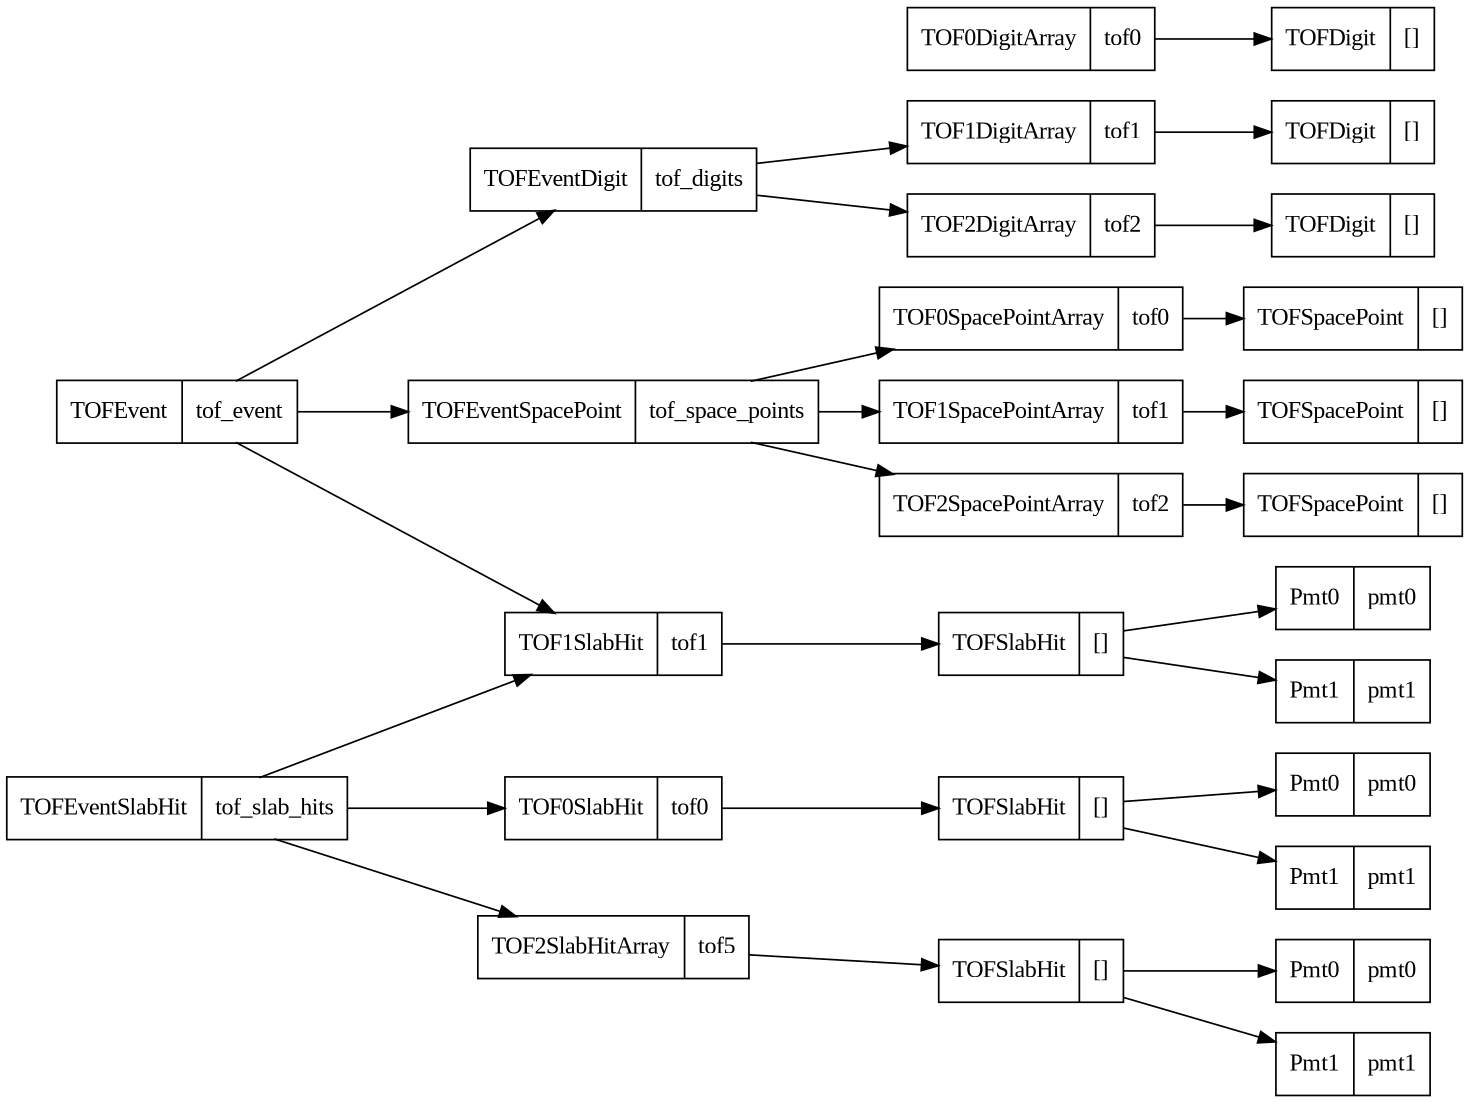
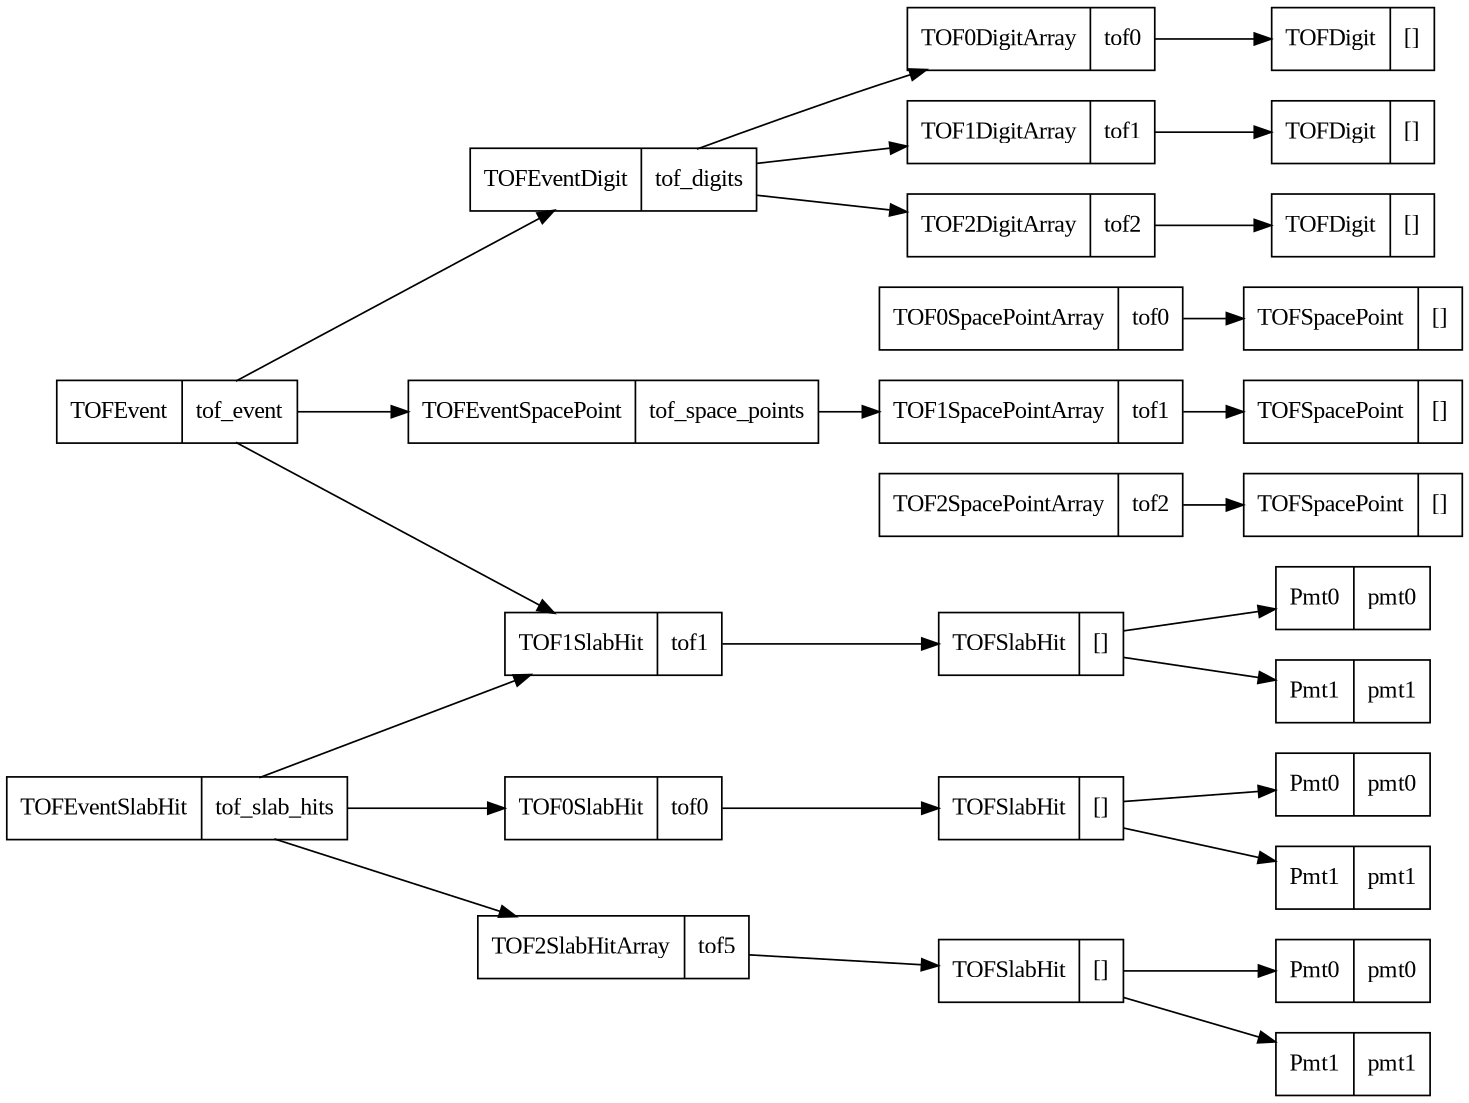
none -> (803, 111)
(814, 367) -> none
(814, 456) -> none
